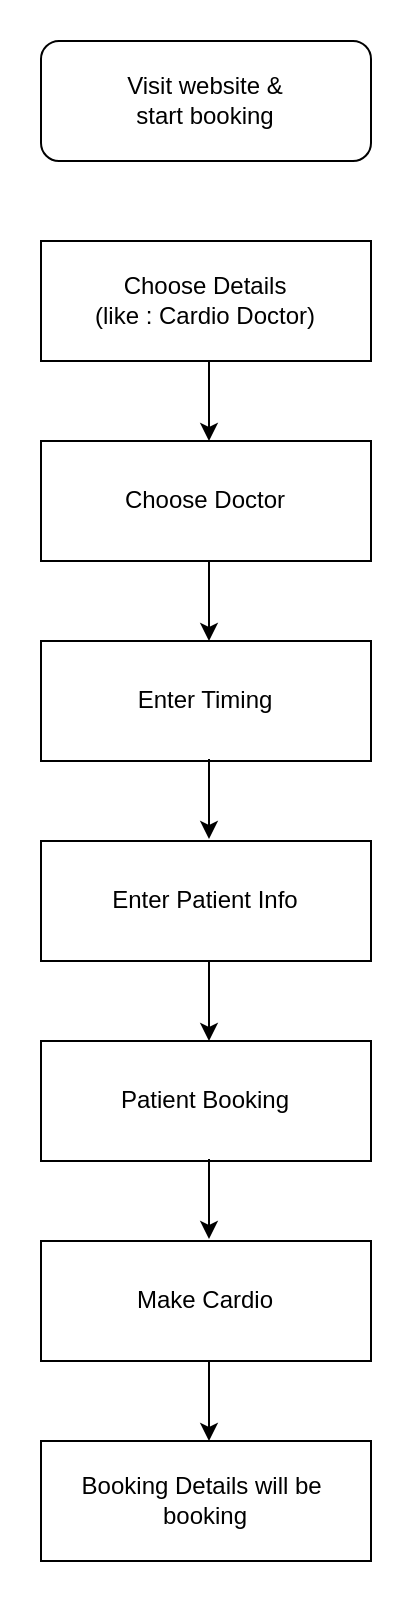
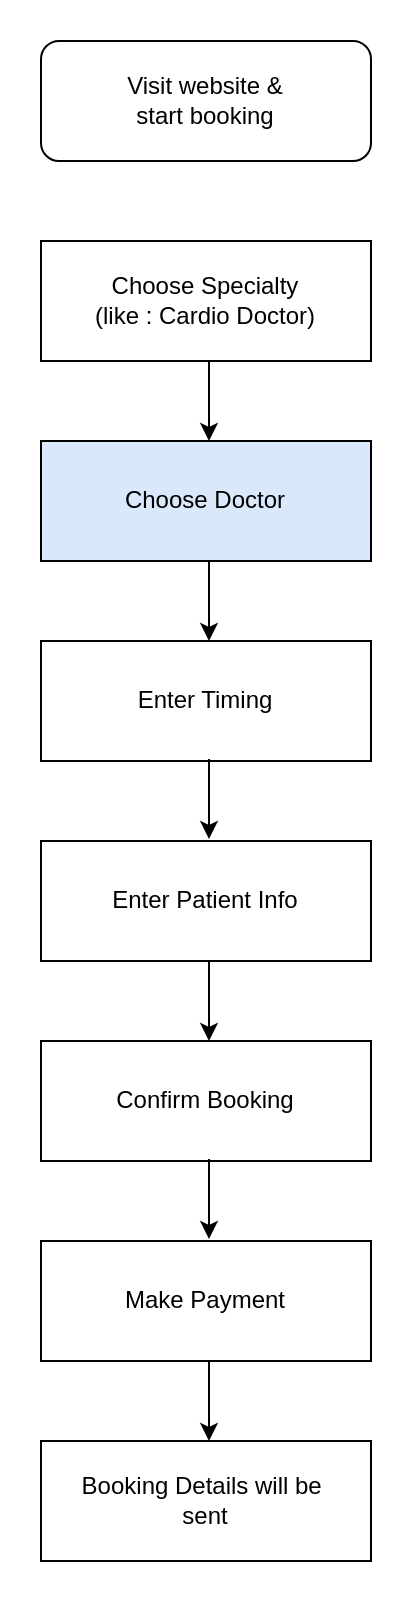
(206, 301) -> (206, 301)
(206, 501) -> (206, 501)
(206, 1101) -> (206, 1101)
(206, 1301) -> (206, 1301)
(206, 1501) -> (206, 1501)
